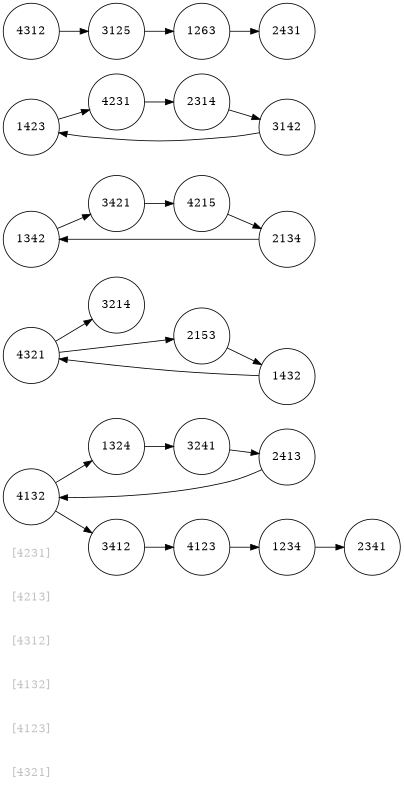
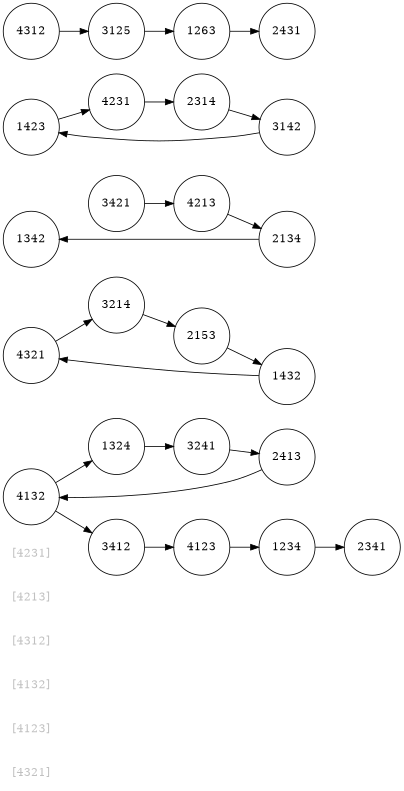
(202, 204) -> (202, 204)
(70, 223) -> none
(112, 346) -> (155, 319)
